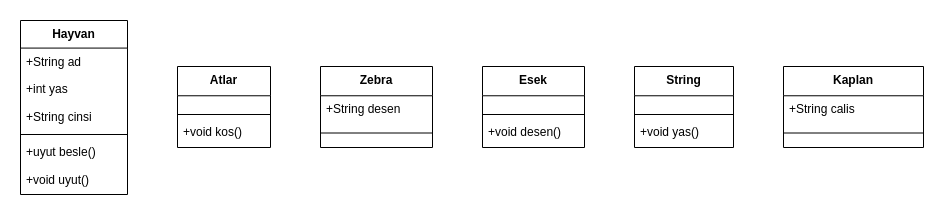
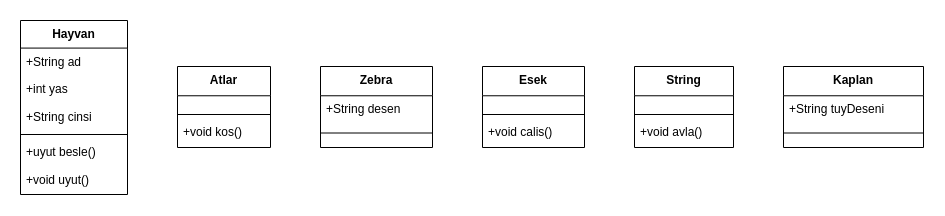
(826, 109) -> (841, 109)
(529, 132) -> (525, 132)
(674, 132) -> (676, 132)
